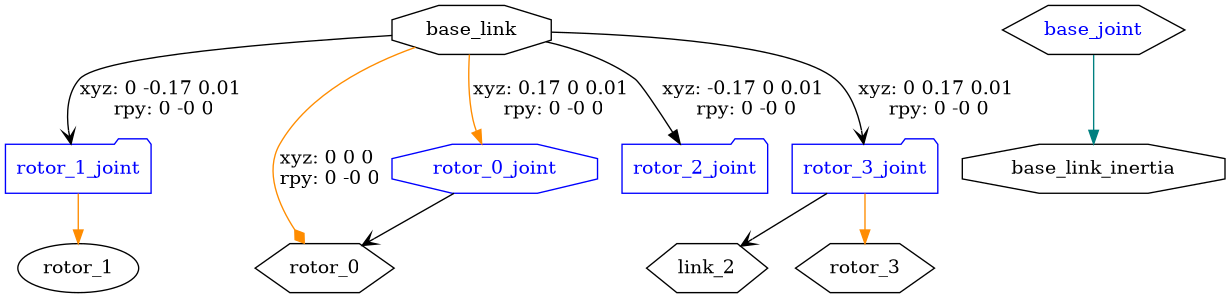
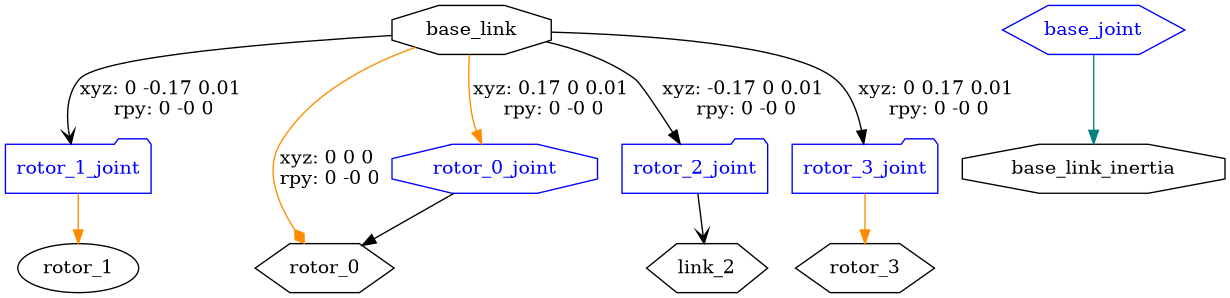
(1094, 30) -> (1094, 30)
(725, 46) -> (725, 46)
(414, 216) -> (414, 216)
(790, 216) -> (700, 212)
